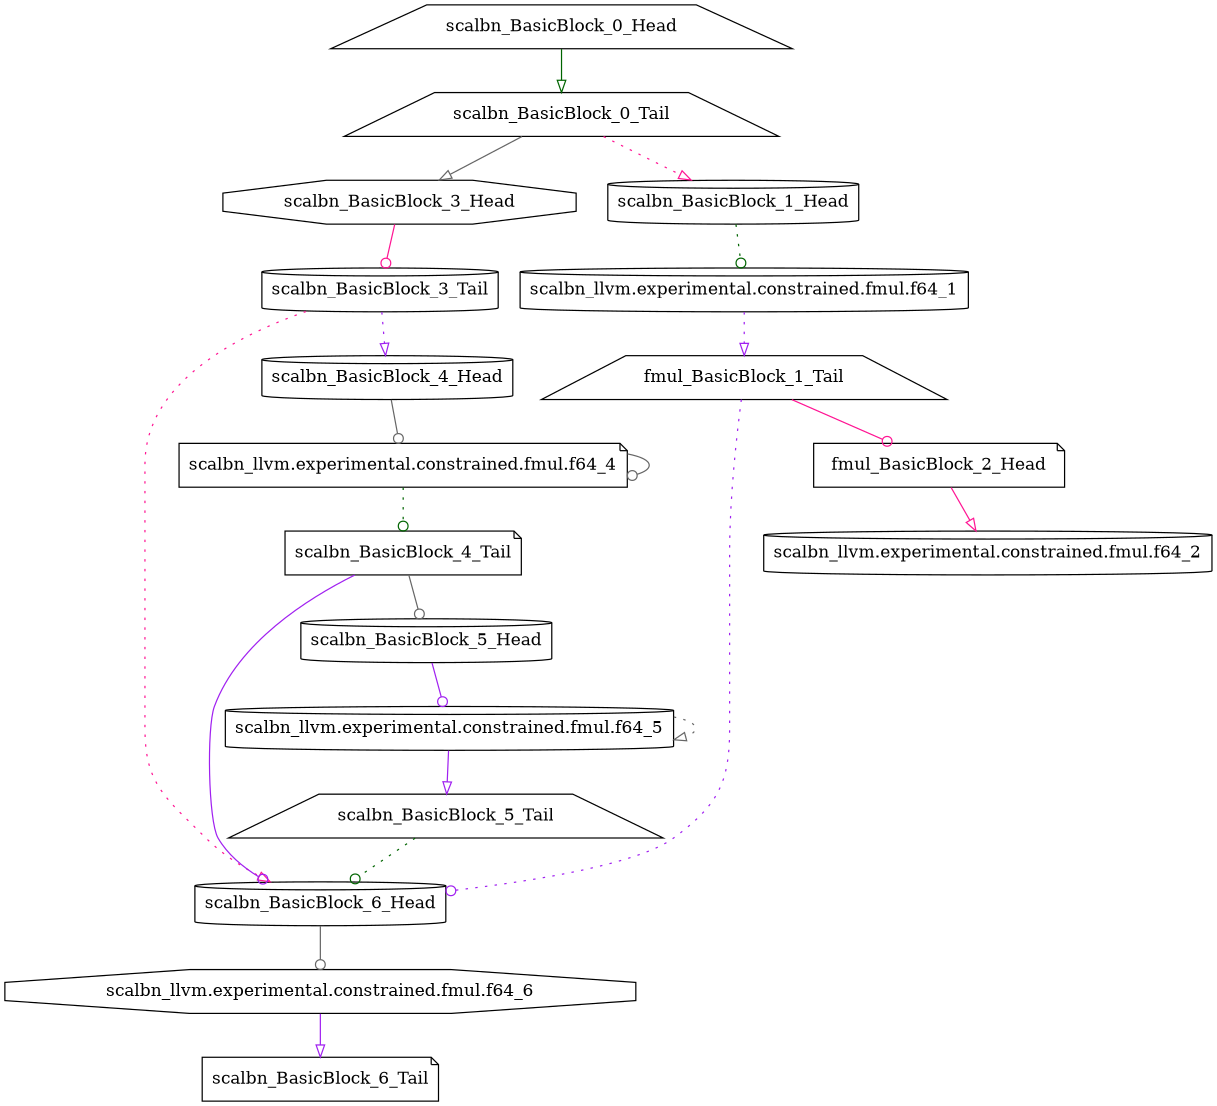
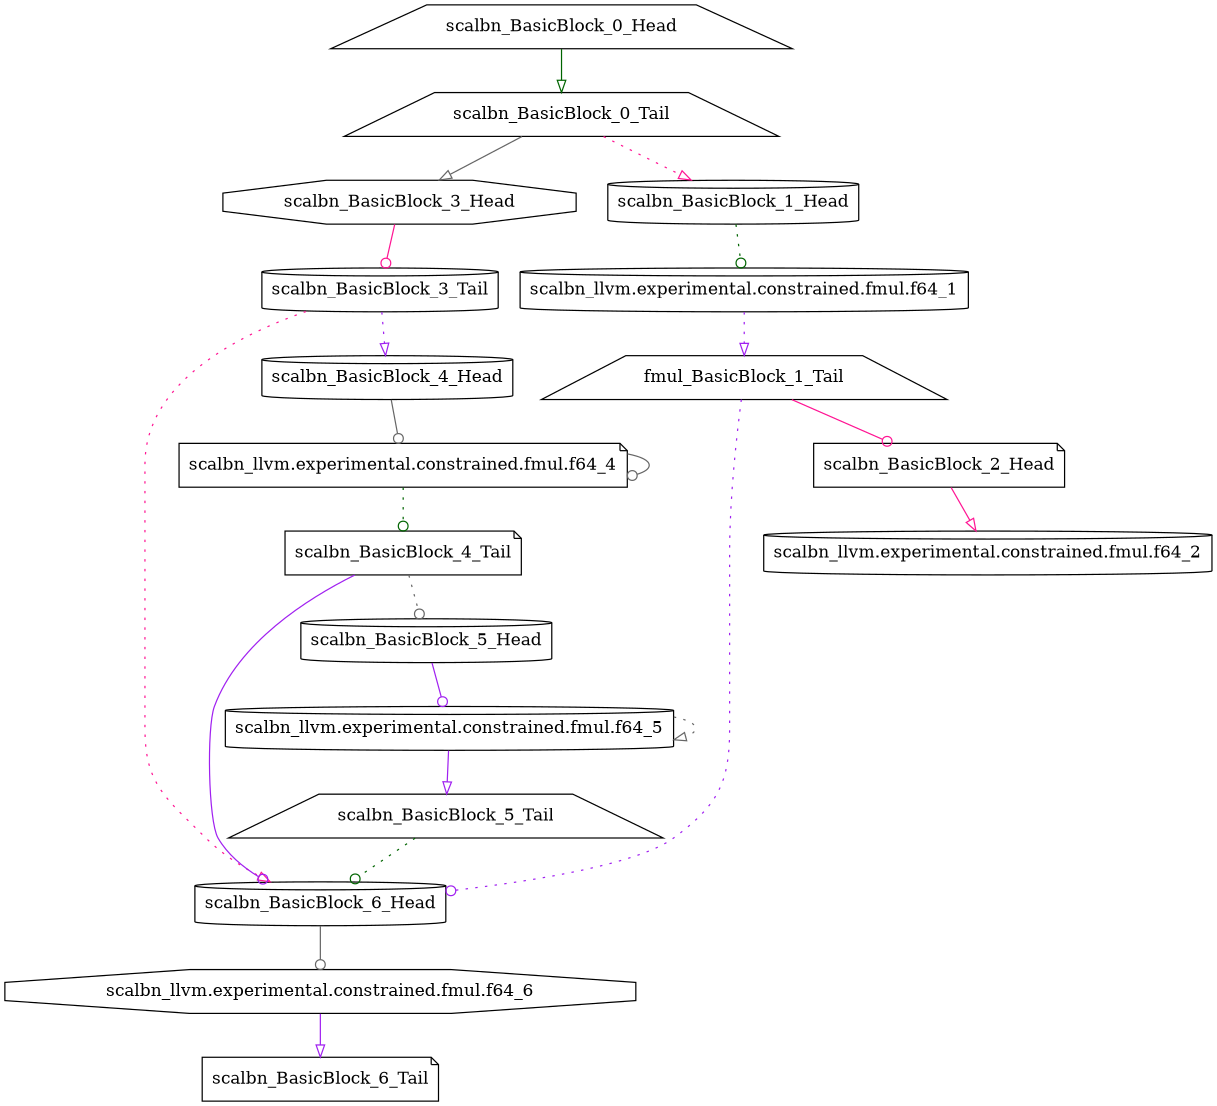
(939, 465) -> (939, 465)
(413, 592) -> (413, 592)
